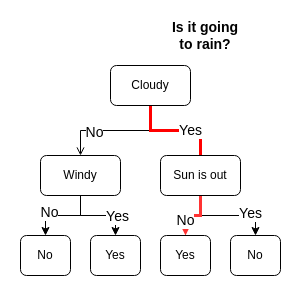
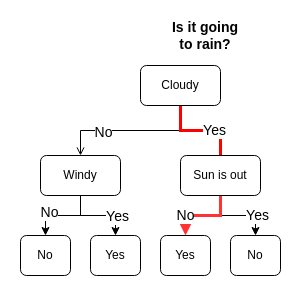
(151, 86) -> (181, 86)
(201, 176) -> (221, 176)
